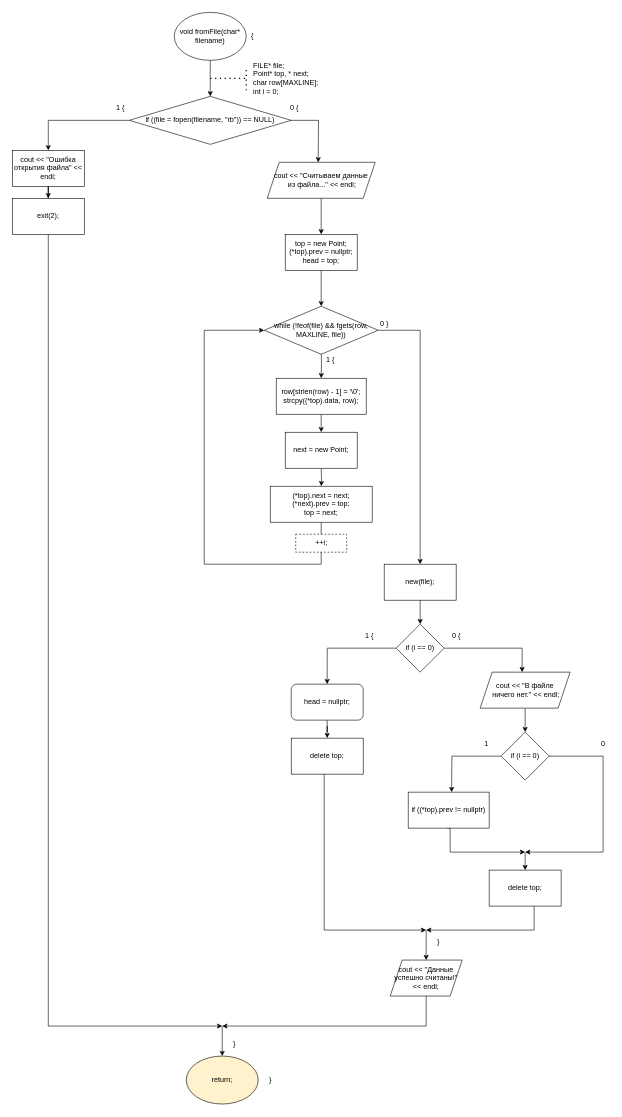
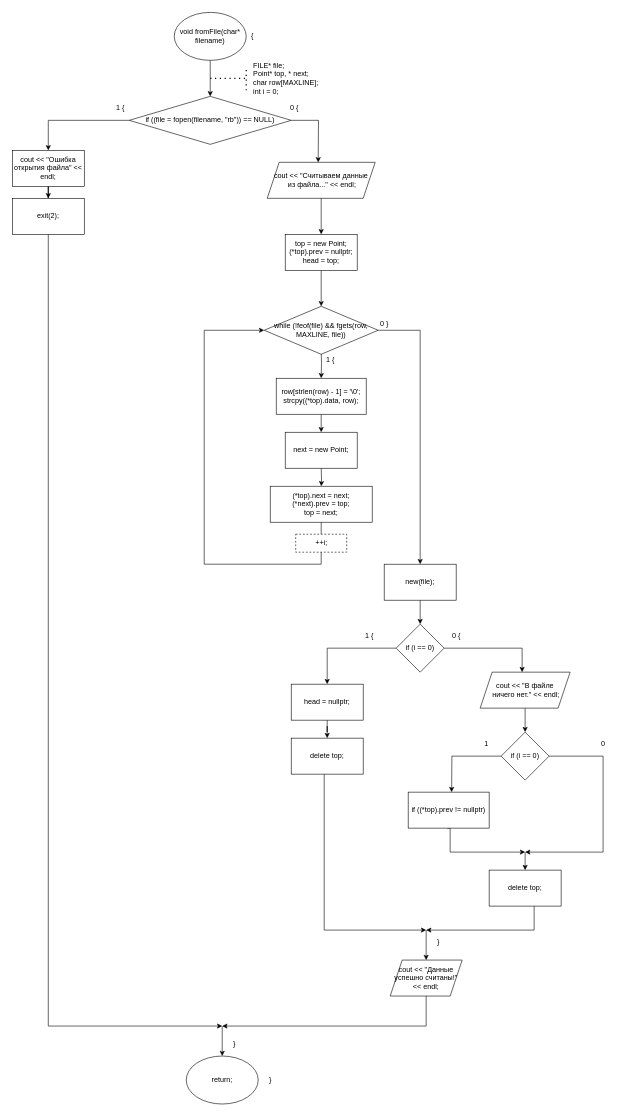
(327, 702) -> (327, 702)
(222, 1080) -> (222, 1080)
